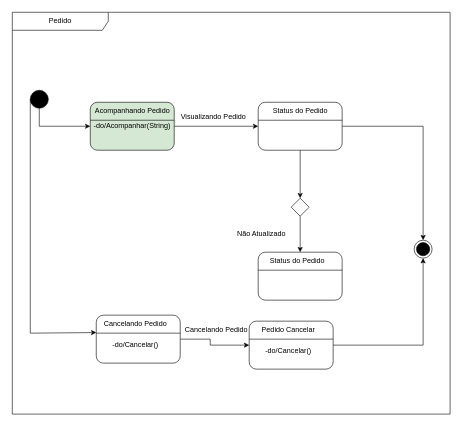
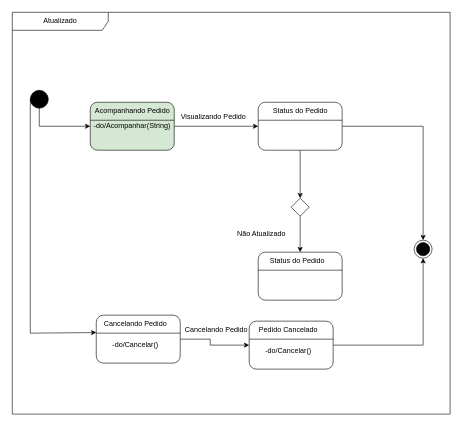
(60, 21) -> (60, 21)
(289, 330) -> (289, 330)
